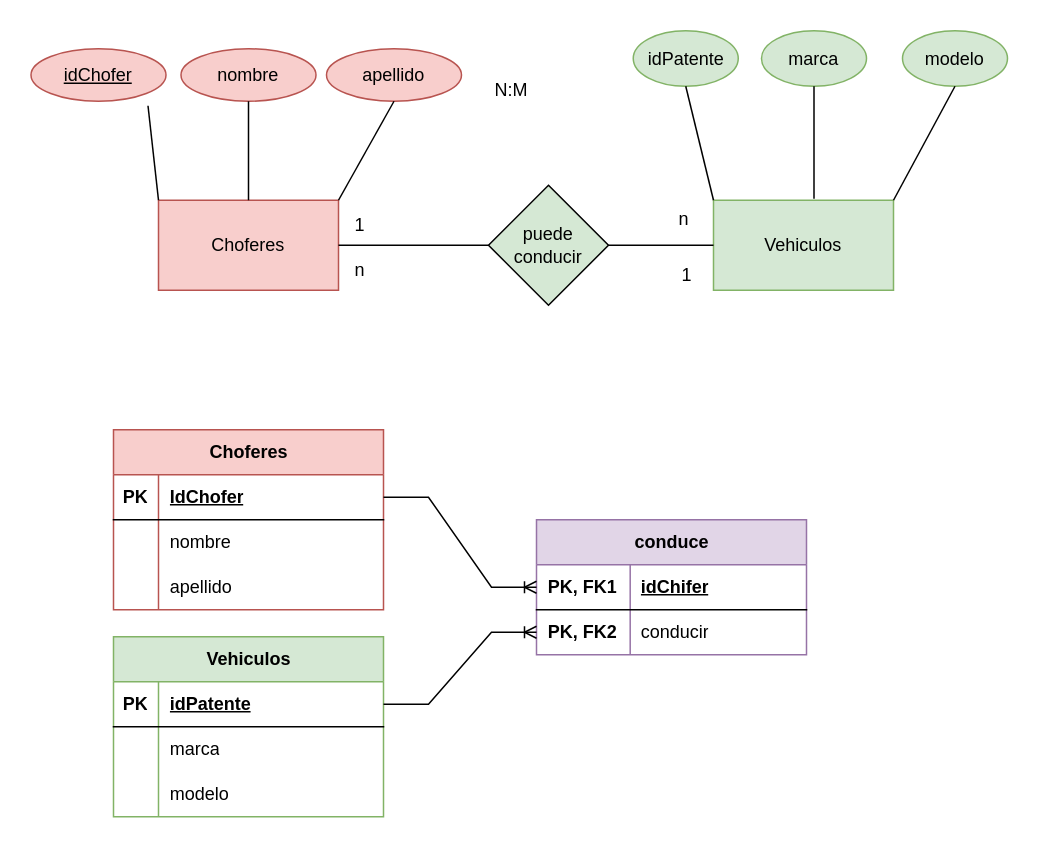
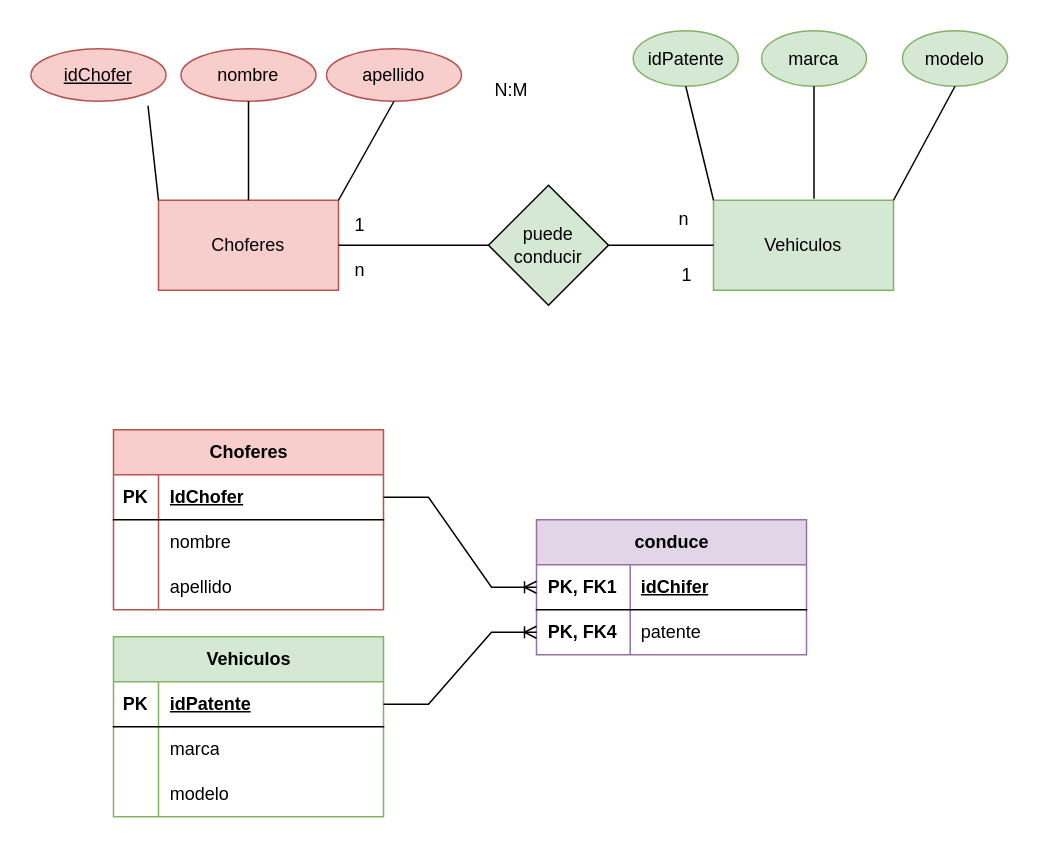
(583, 632) -> (583, 632)
(679, 632) -> (677, 632)
